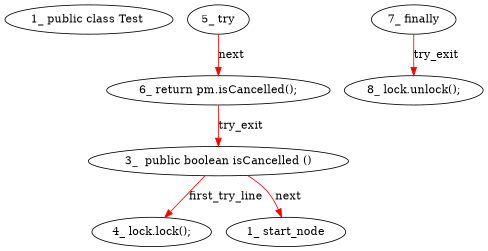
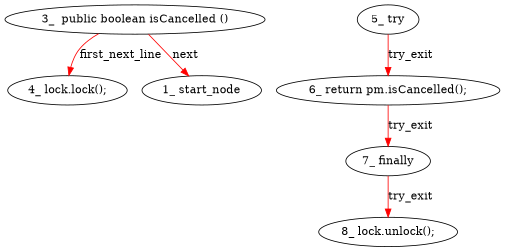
(89, 20) -> none
(231, 55) -> (411, 55)
(218, 122) -> (388, 122)
(226, 197) -> (121, 55)
